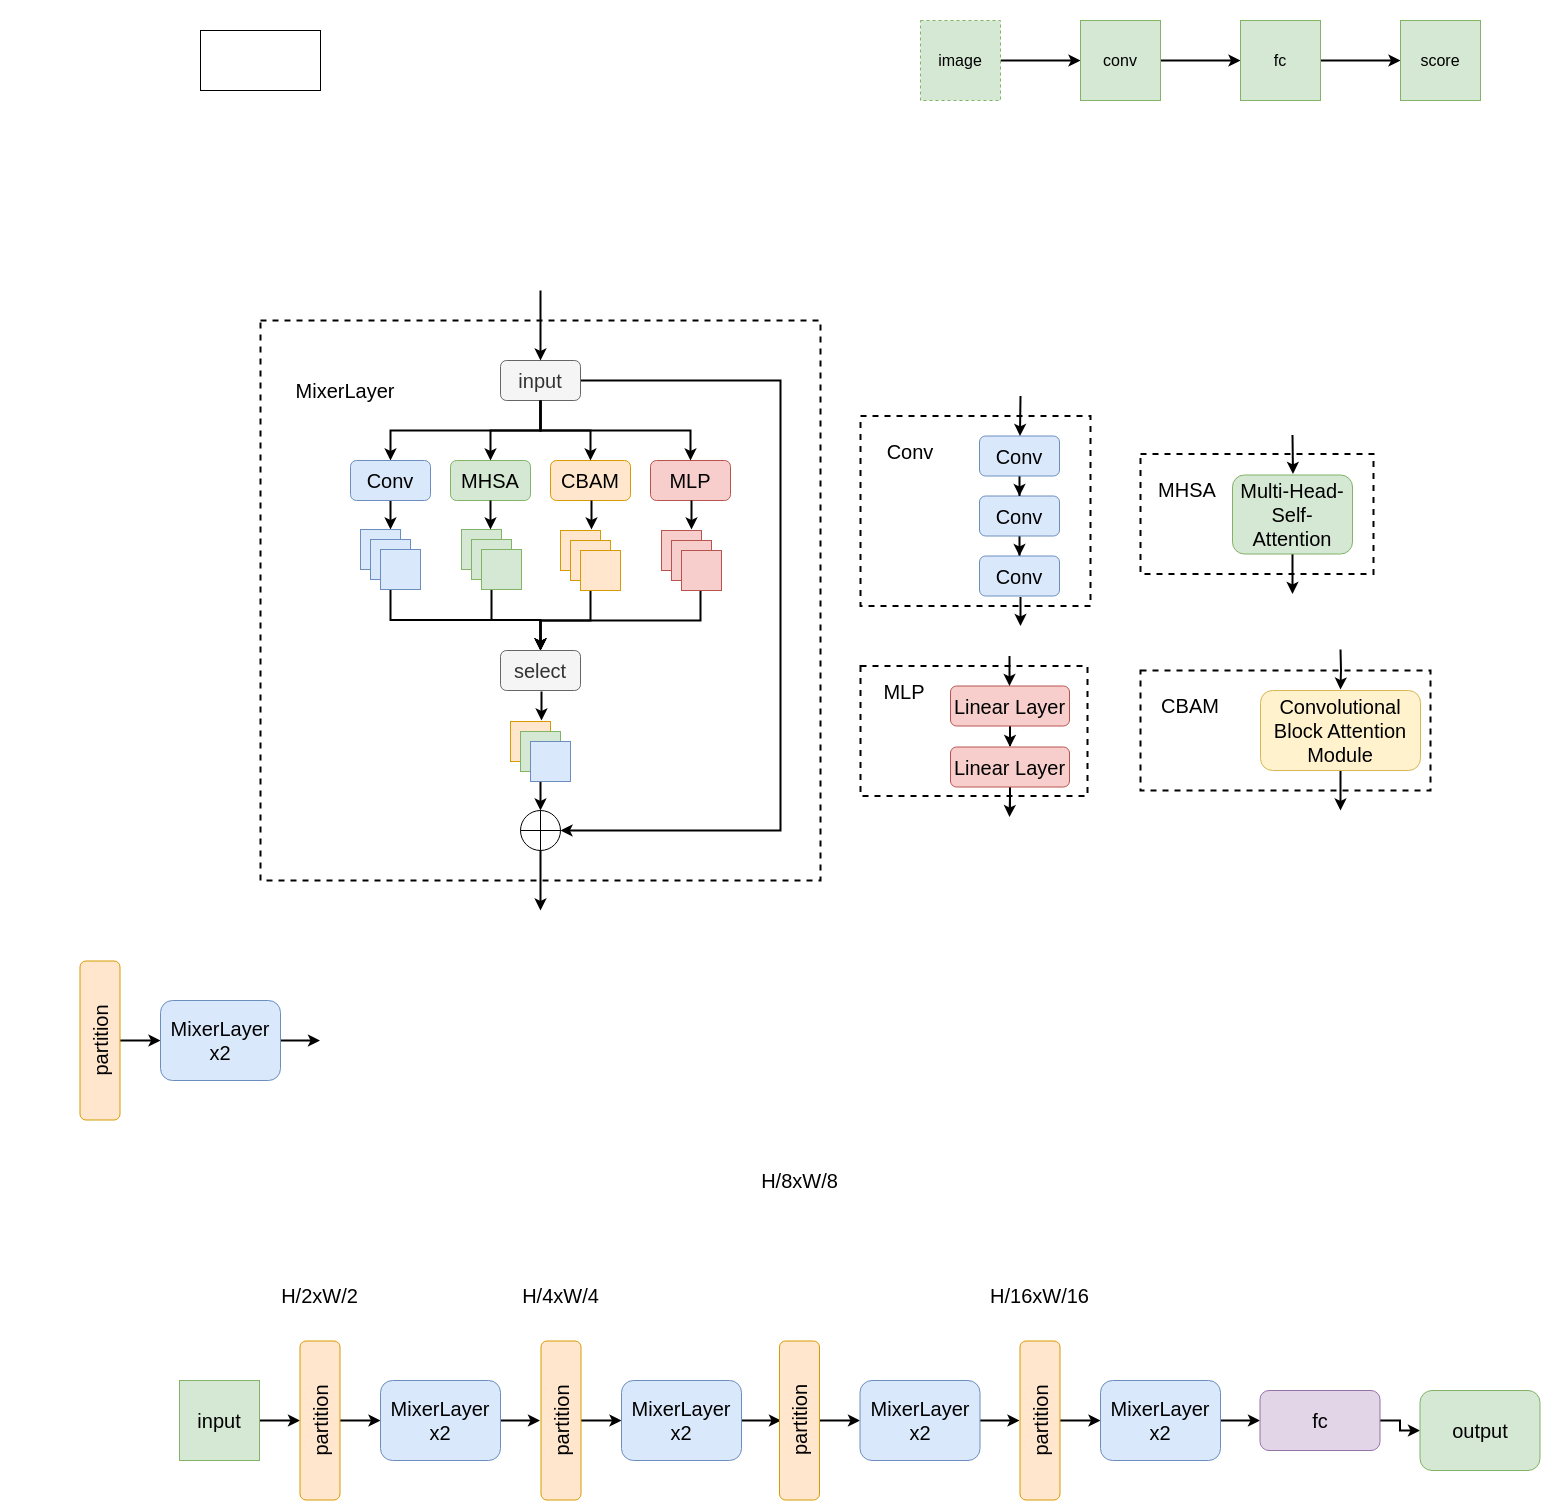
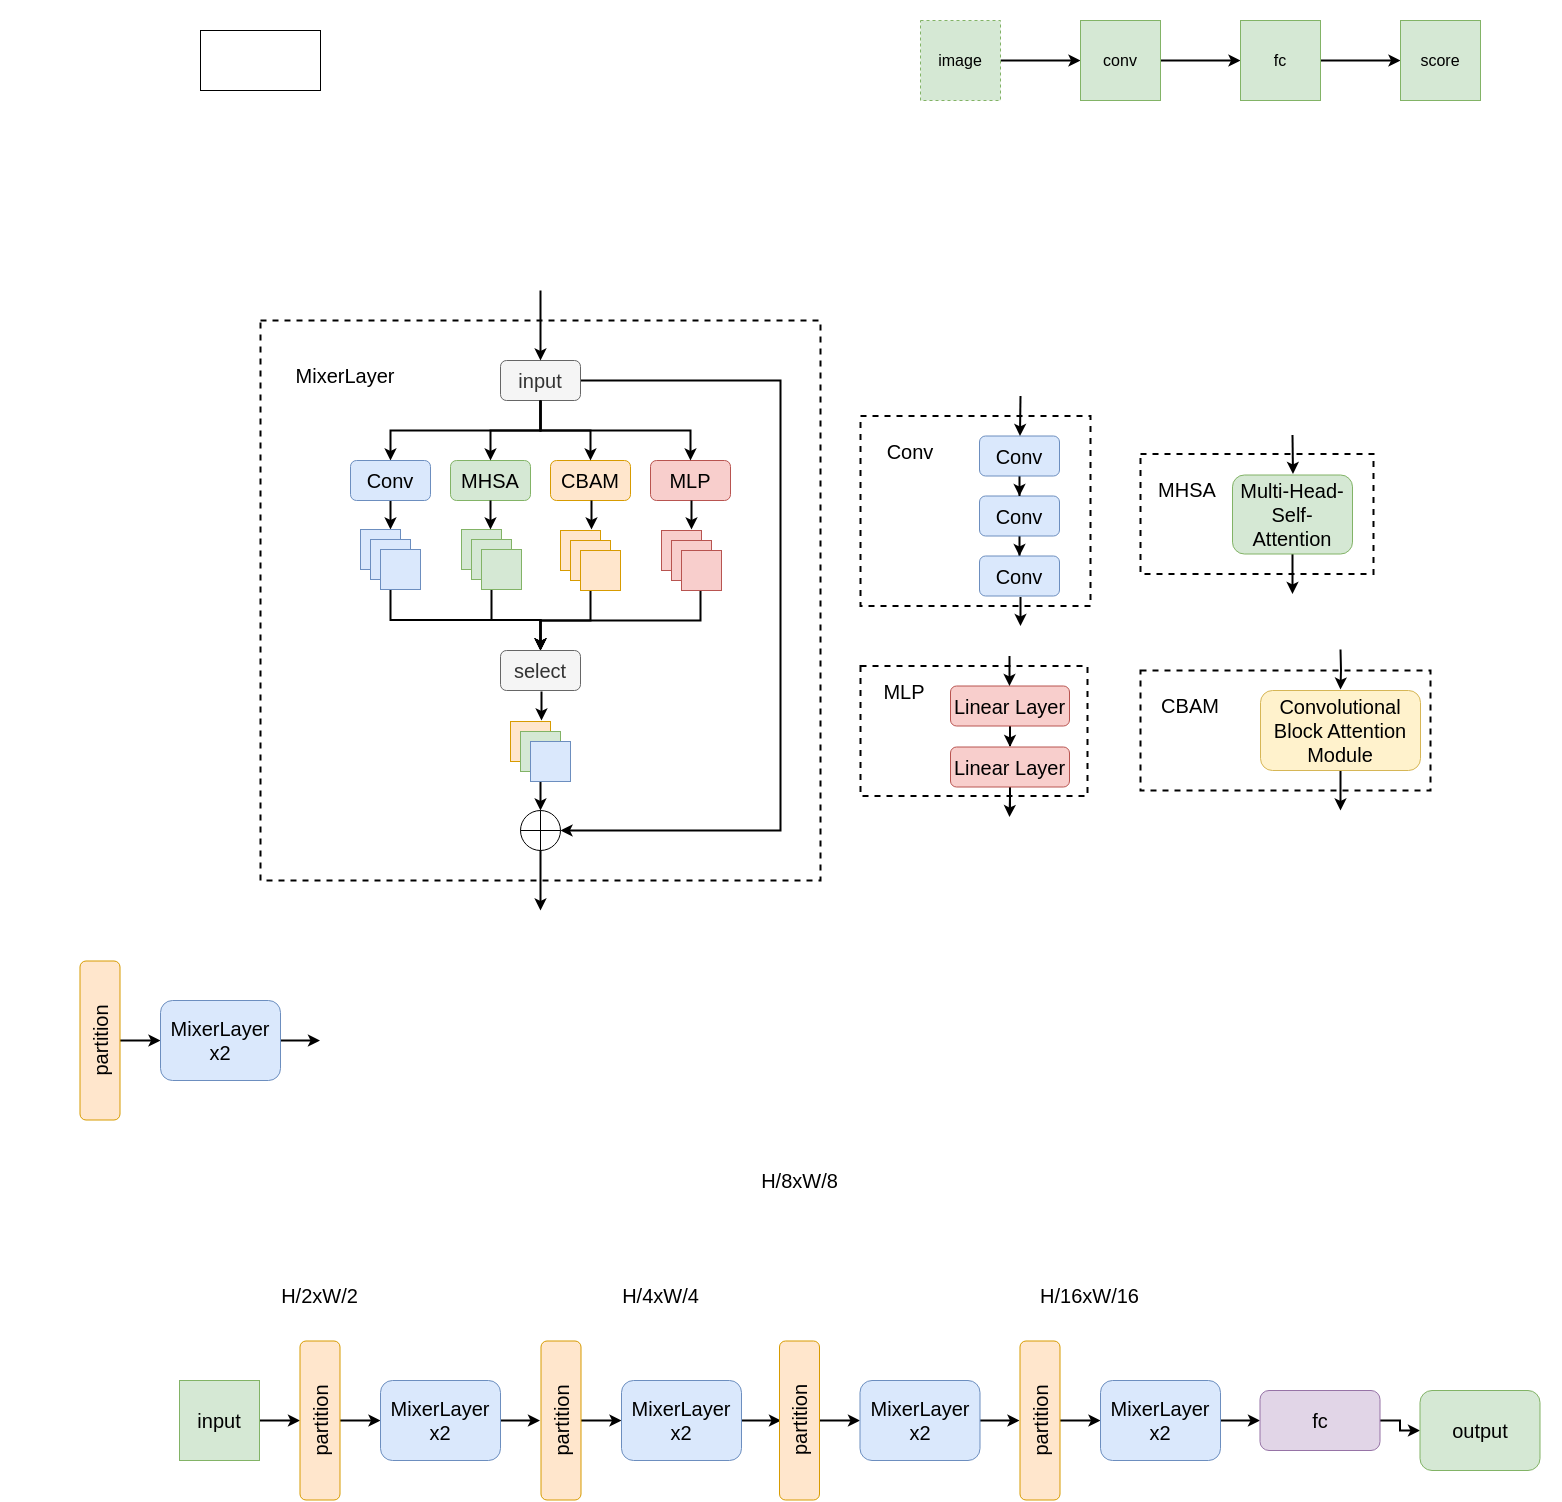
(346, 391) -> (346, 376)
(561, 1296) -> (661, 1296)
(1040, 1296) -> (1090, 1296)
